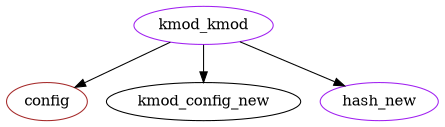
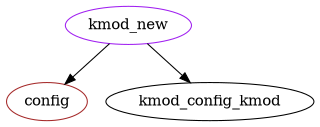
(204, 25) -> (128, 25)
(204, 102) -> (210, 102)
(379, 102) -> none
